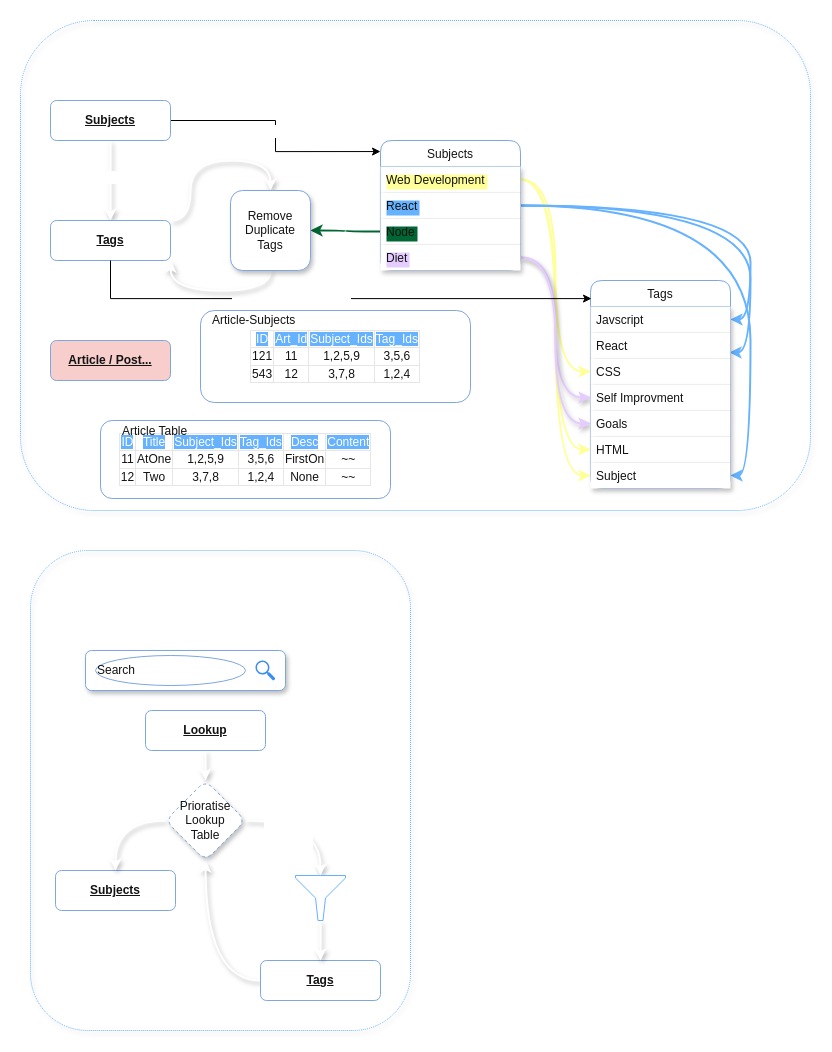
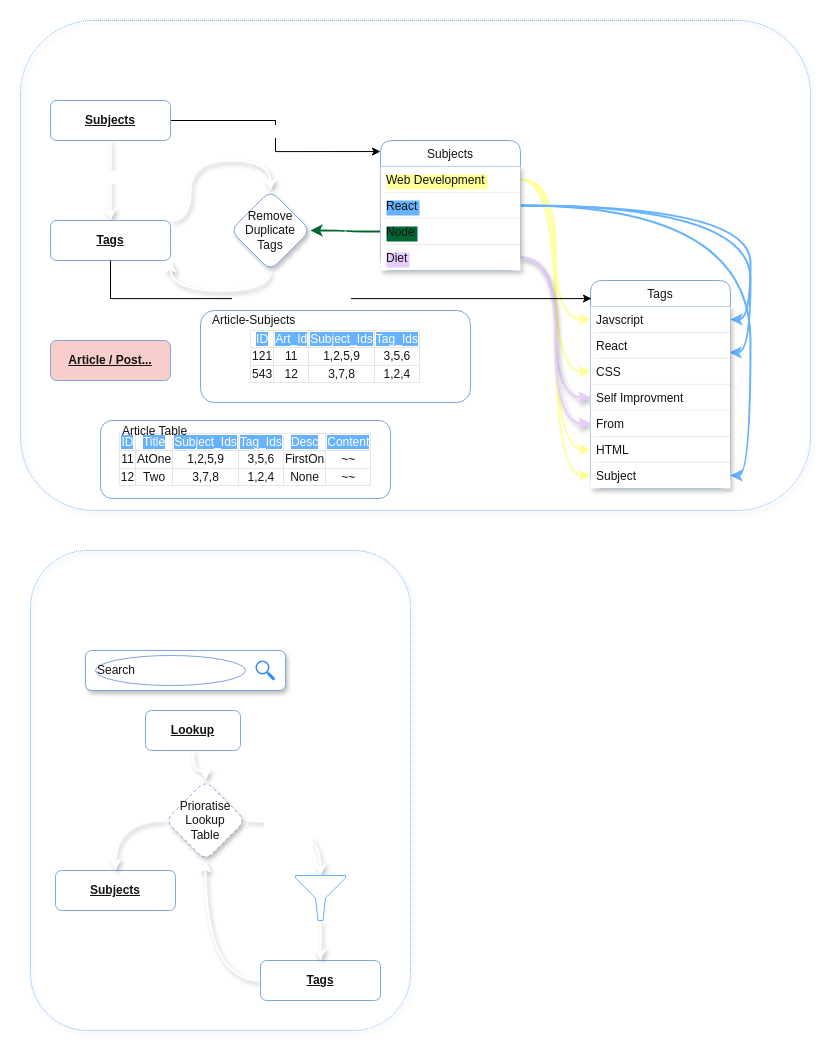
(271, 231) -> (271, 231)
none -> (562, 302)
(611, 424) -> (609, 424)
(206, 731) -> (193, 731)
